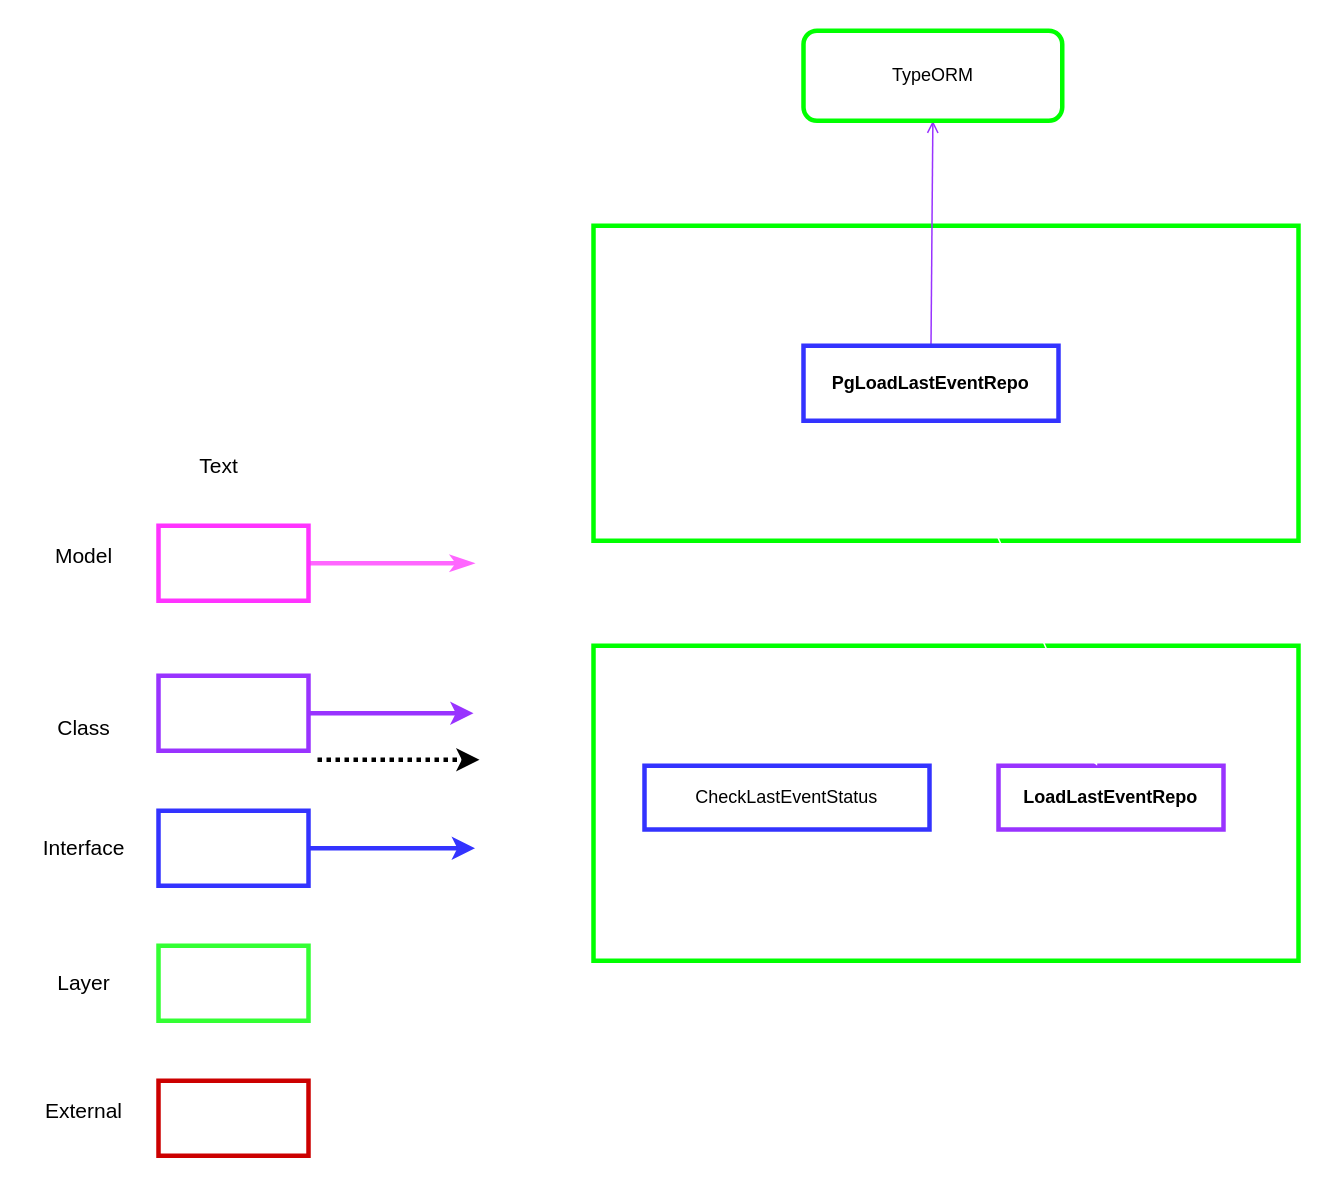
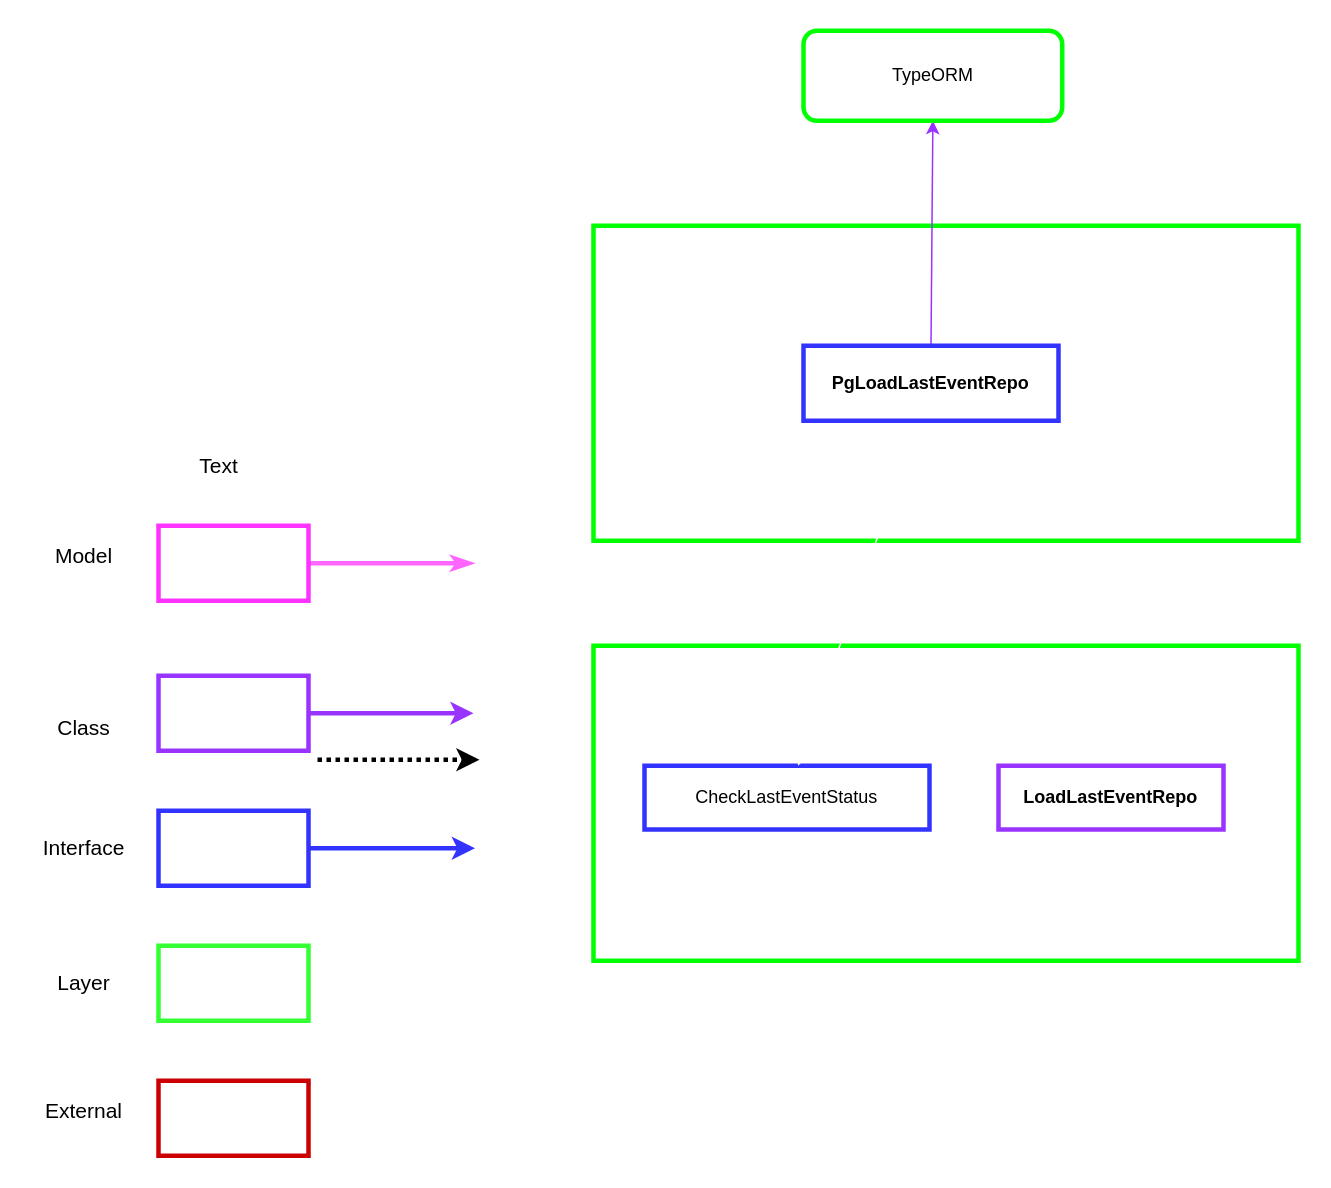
(933, 130) -> (933, 132)
(999, 540) -> (840, 645)
